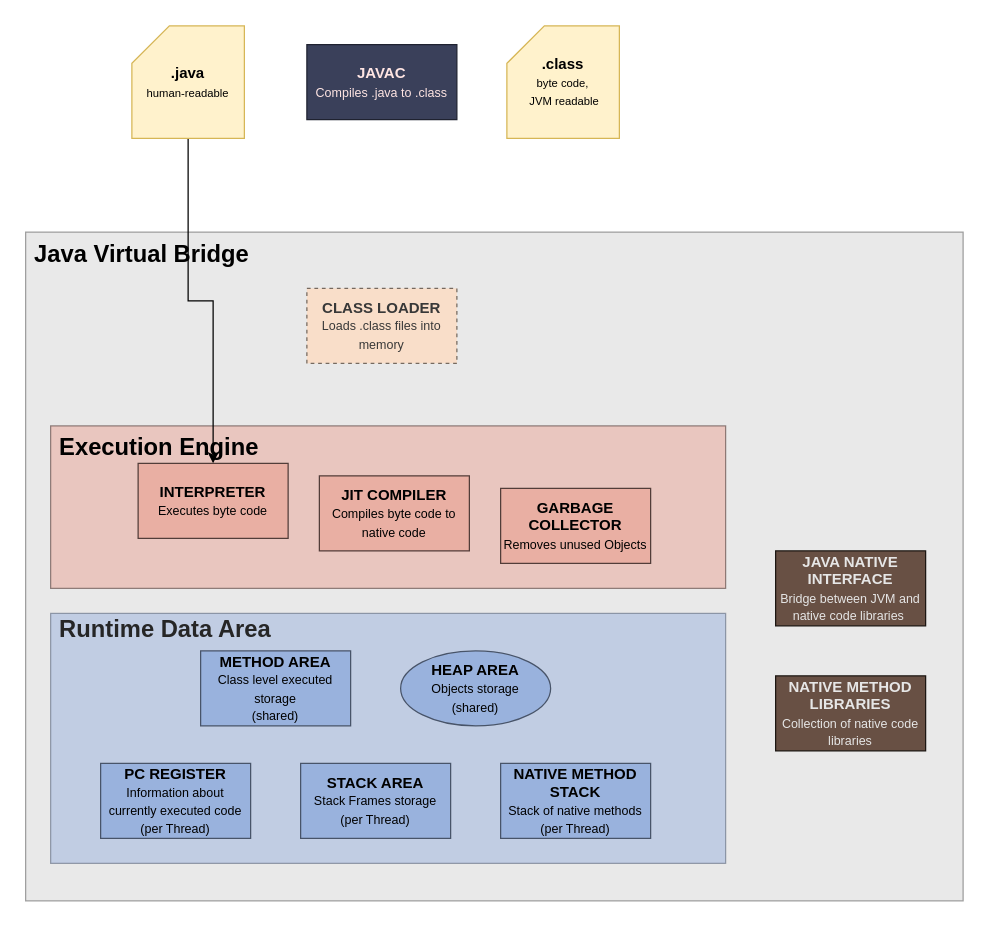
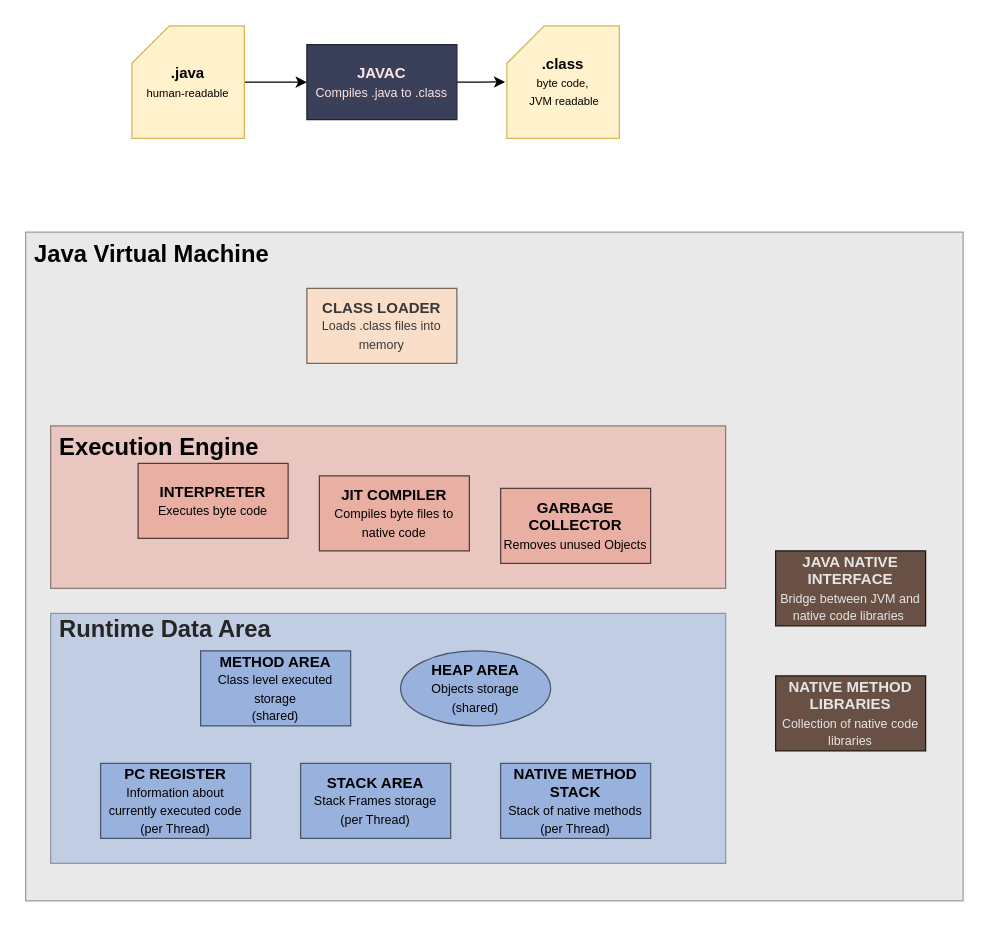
none -> (477, 82)
(139, 255) -> (146, 255)
(190, 301) -> (272, 82)
(382, 326) -> (382, 326)
(394, 513) -> (394, 513)
